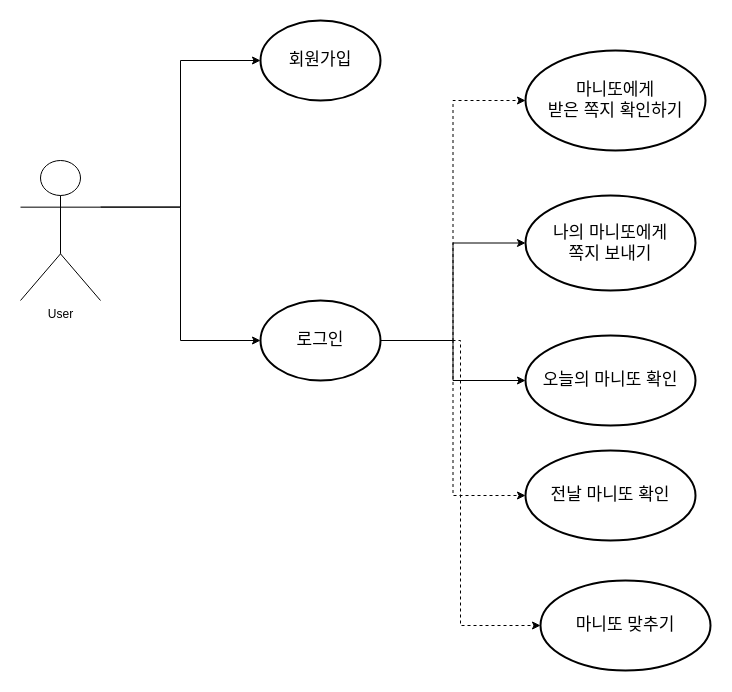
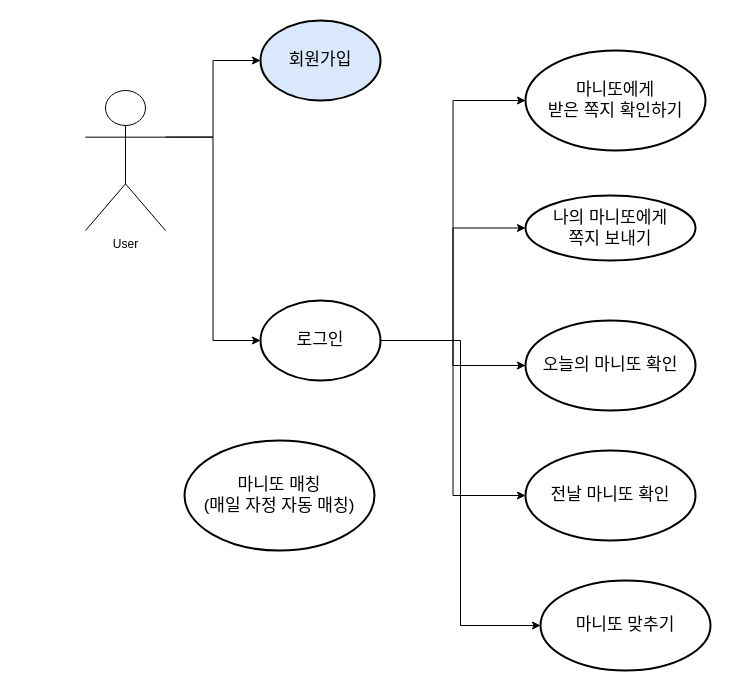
(321, 61) -> (321, 61)
(453, 131) -> (453, 131)
(61, 231) -> (126, 161)
(611, 243) -> (611, 228)
(611, 381) -> (611, 366)
(453, 472) -> (453, 472)
none -> (280, 496)
(461, 517) -> (461, 517)
